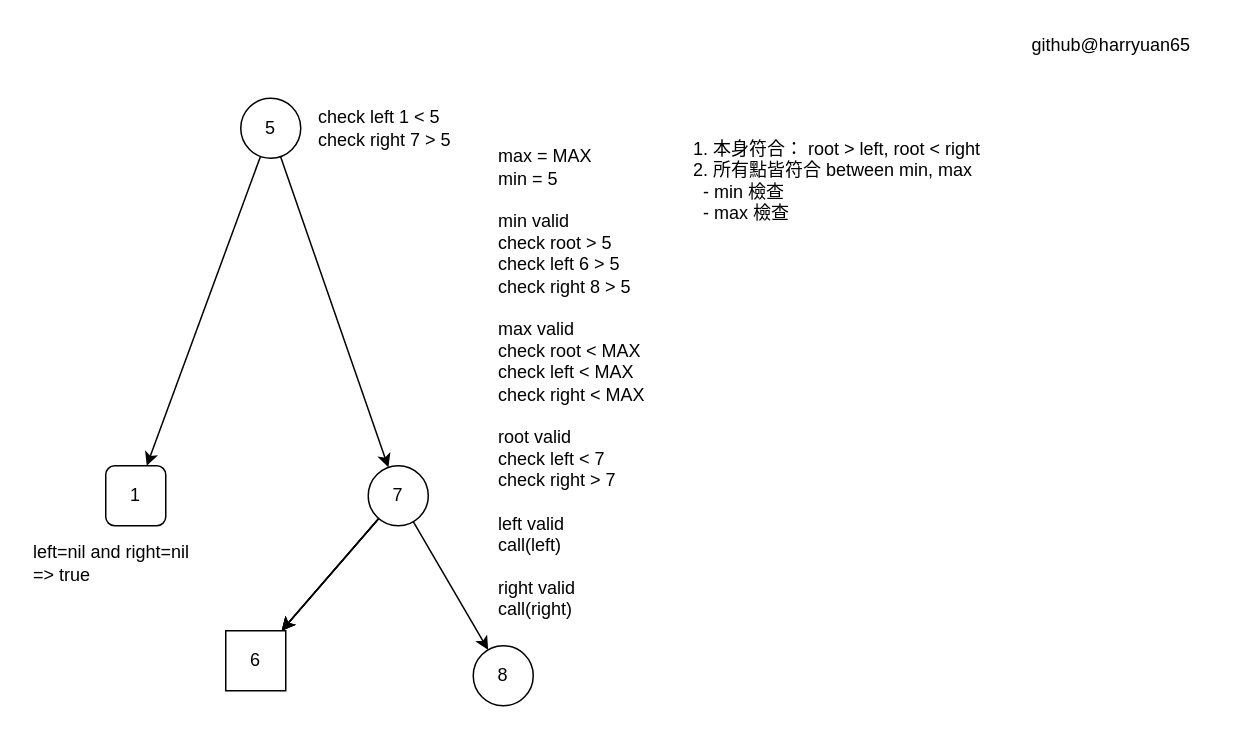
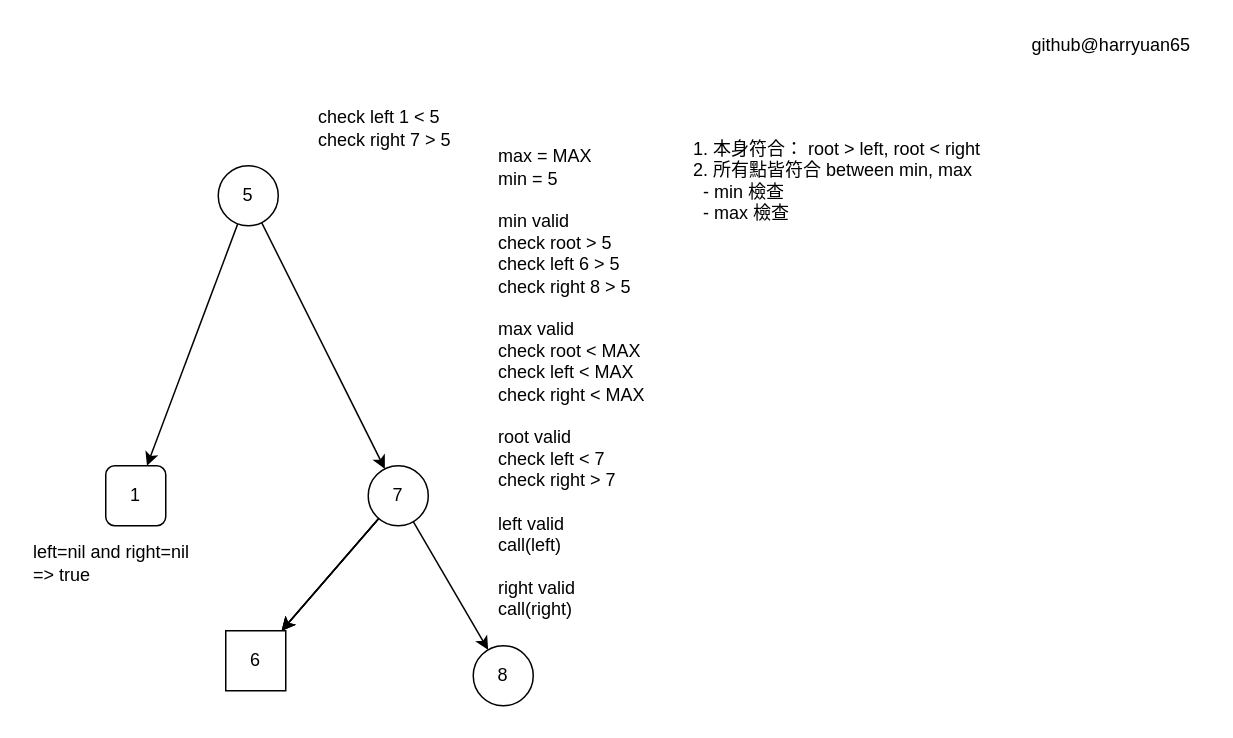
(271, 128) -> (248, 196)
